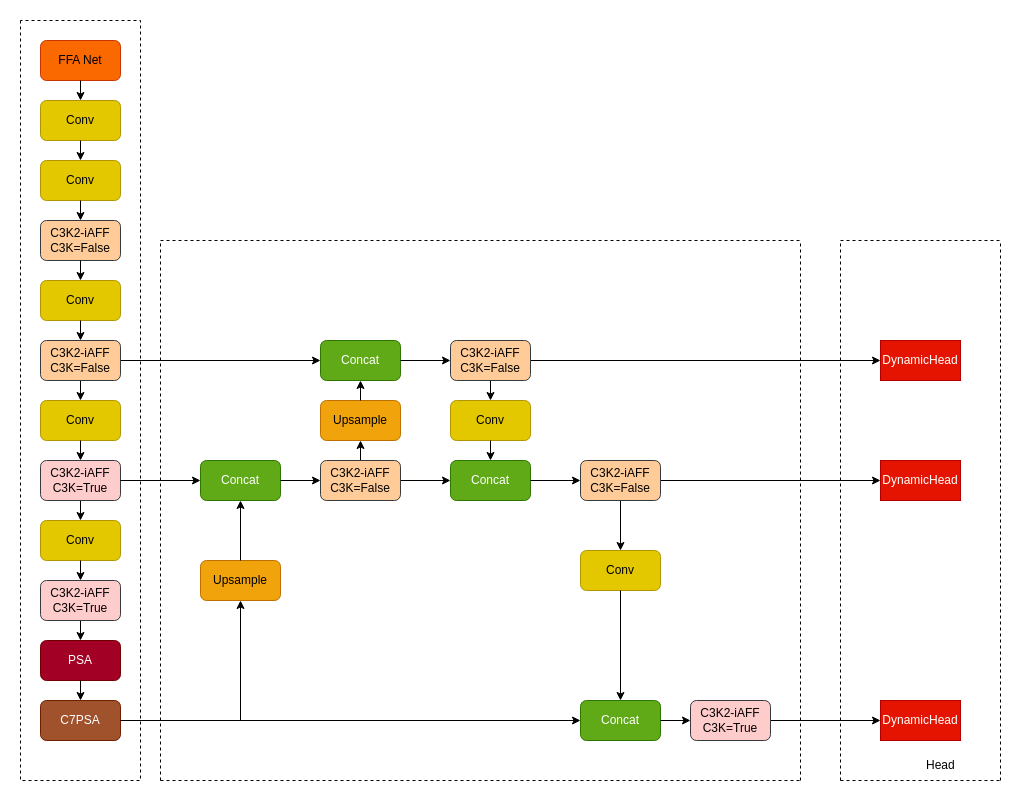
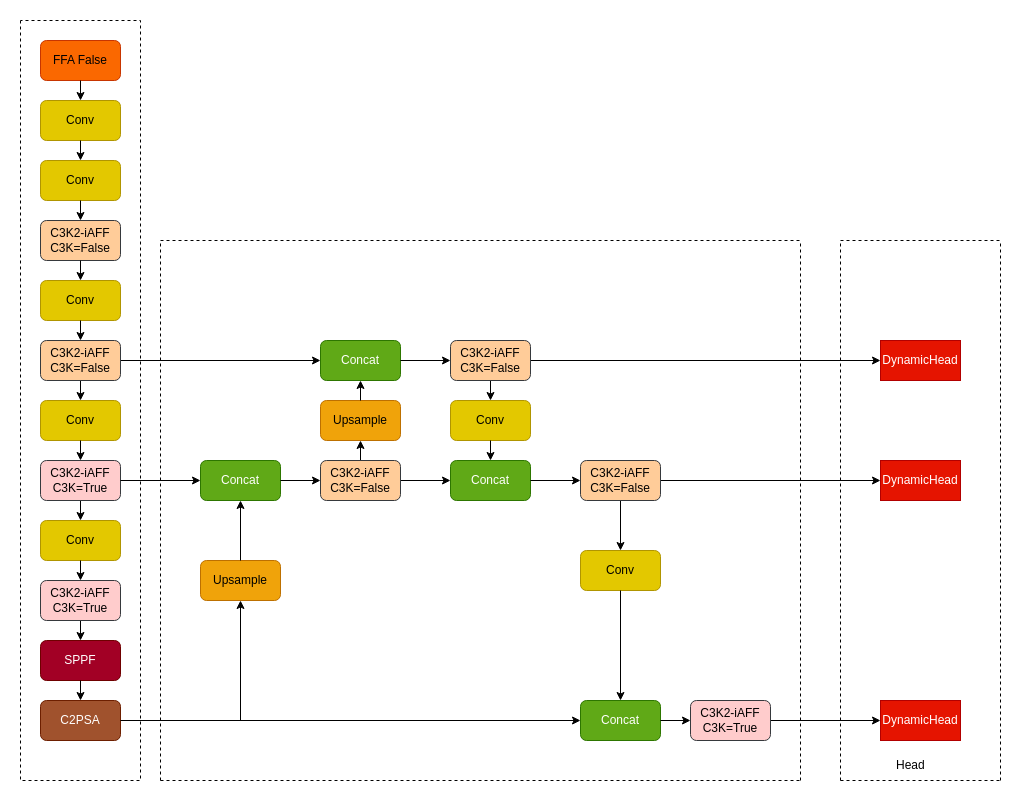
(81, 61) -> (81, 61)
(81, 661) -> (81, 661)
(81, 721) -> (81, 721)
(961, 766) -> (931, 766)
